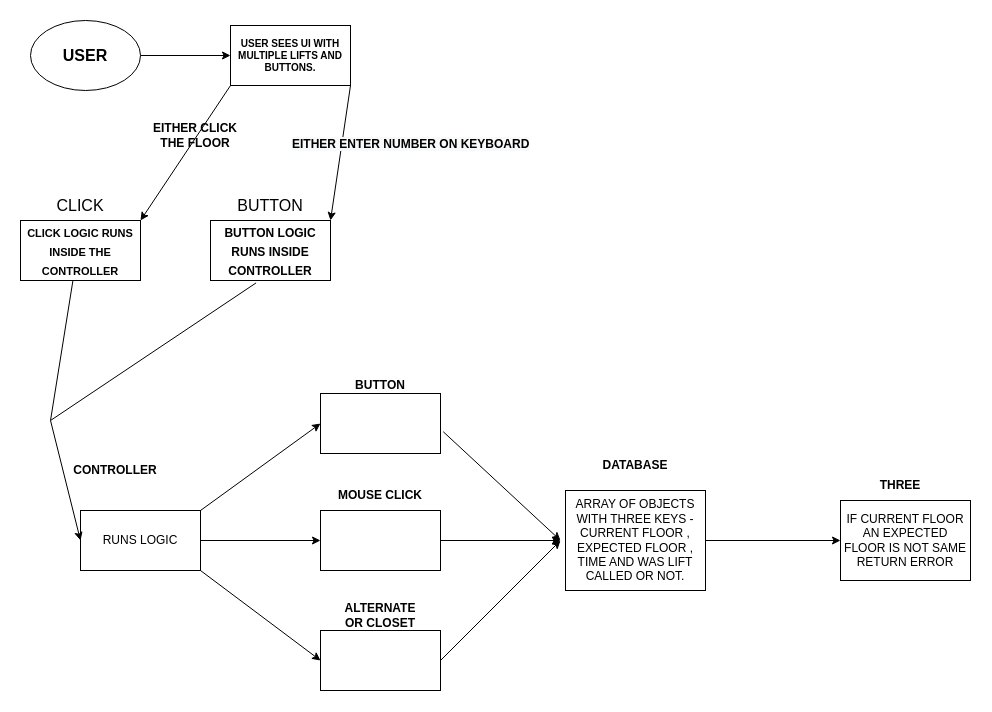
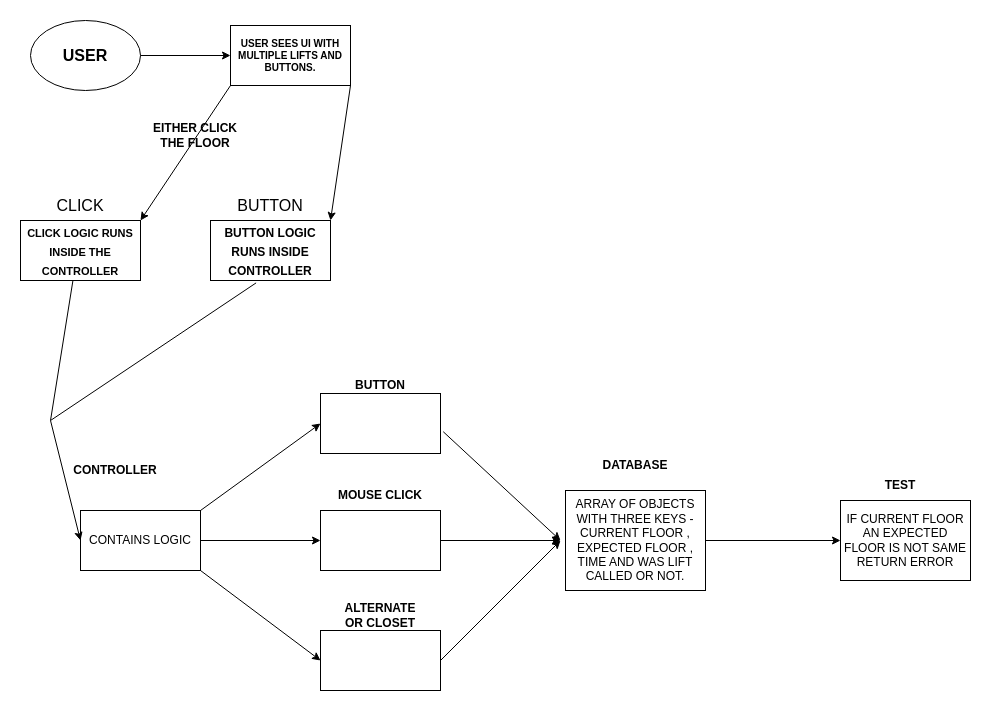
(416, 146) -> none
(901, 486) -> (901, 486)
(141, 541) -> (141, 541)
